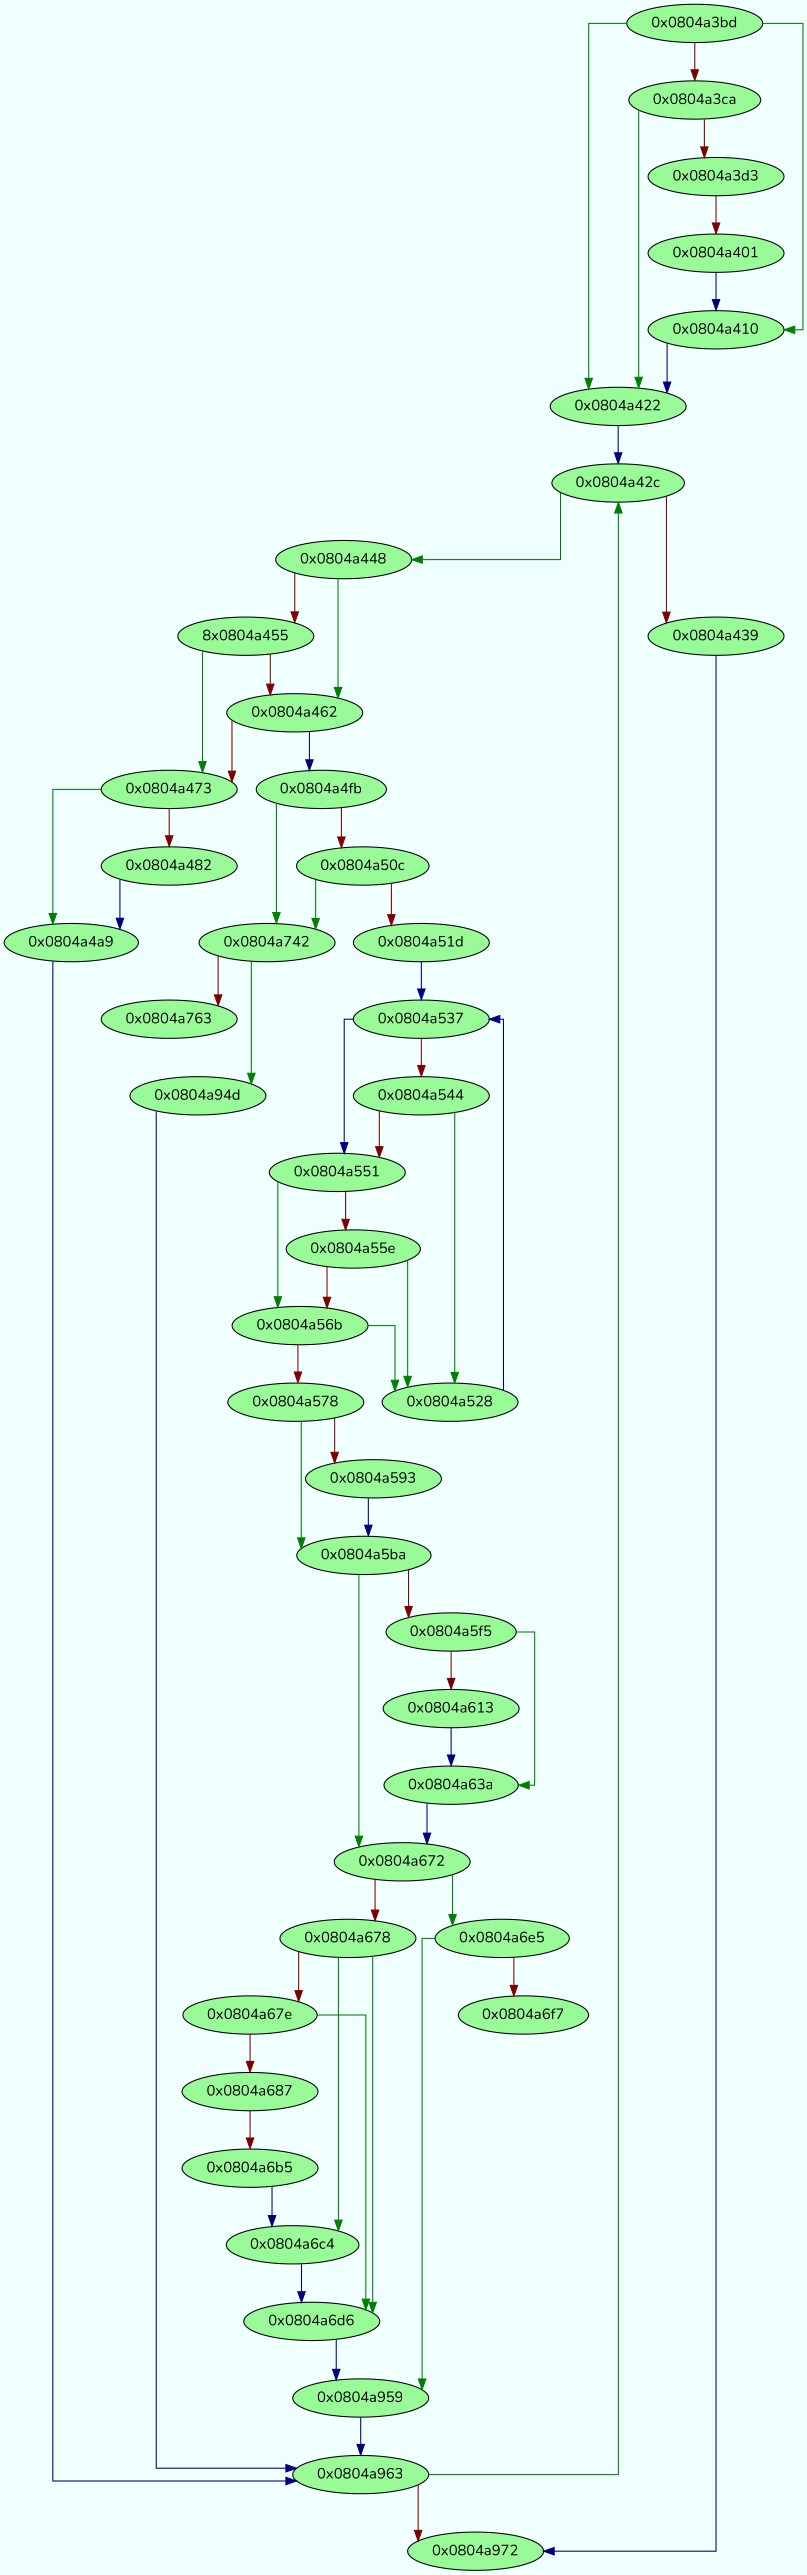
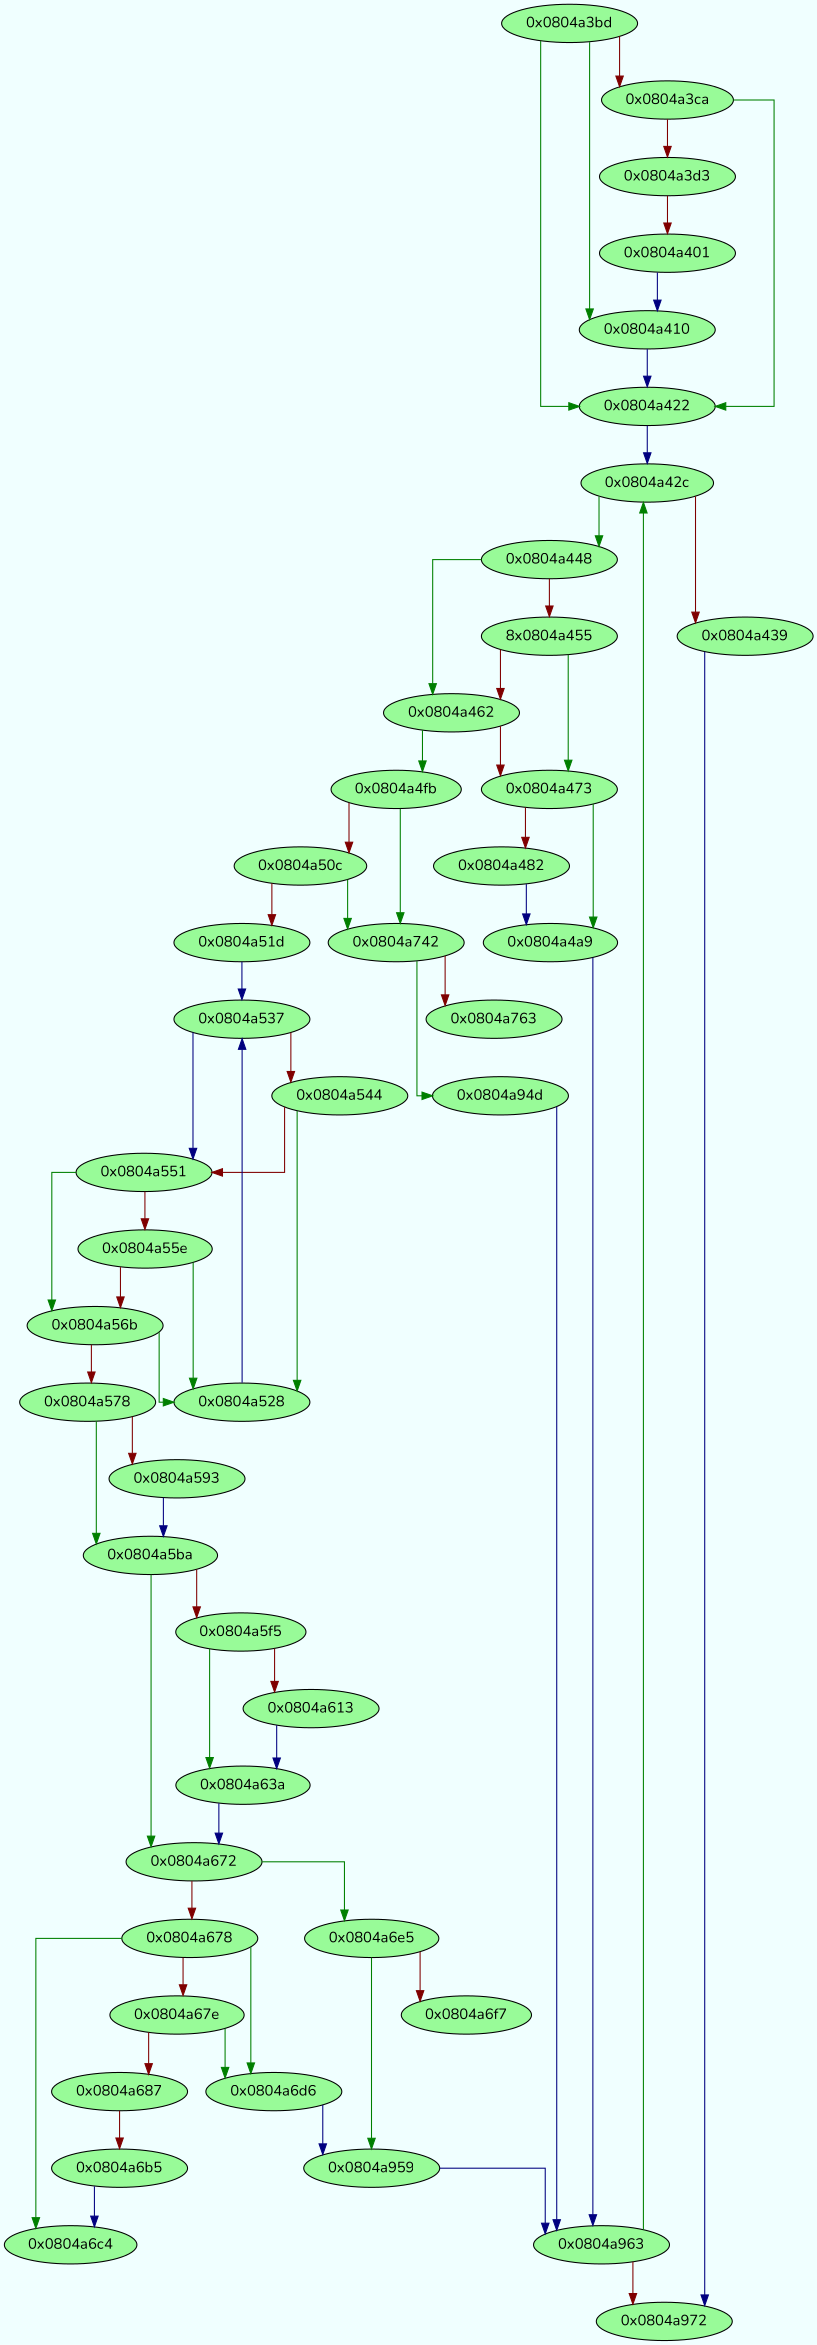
(309, 746) -> (422, 746)
(301, 2278) -> none
